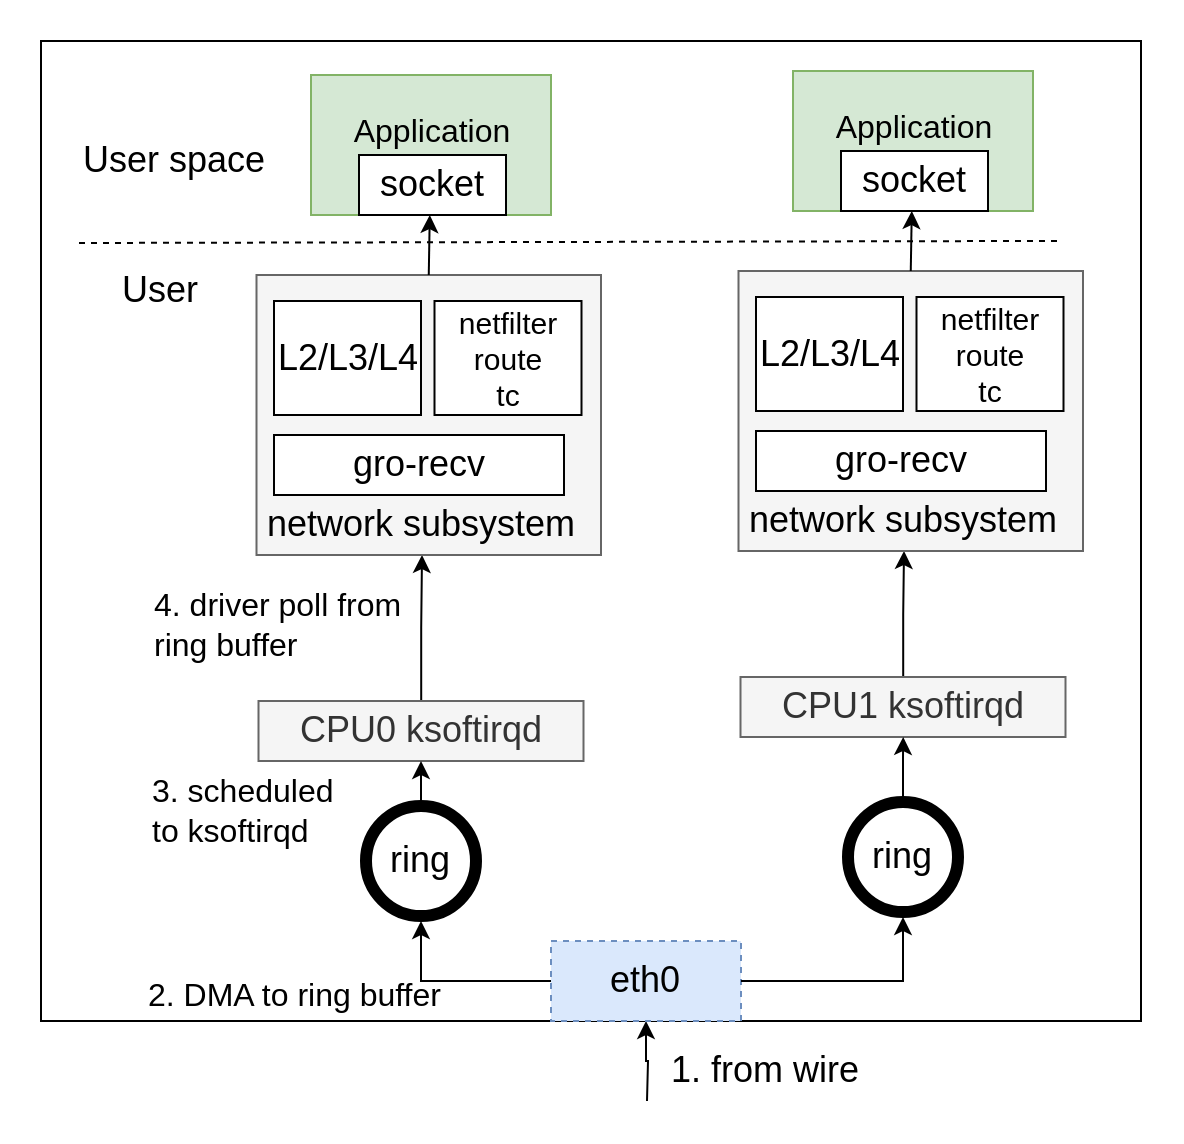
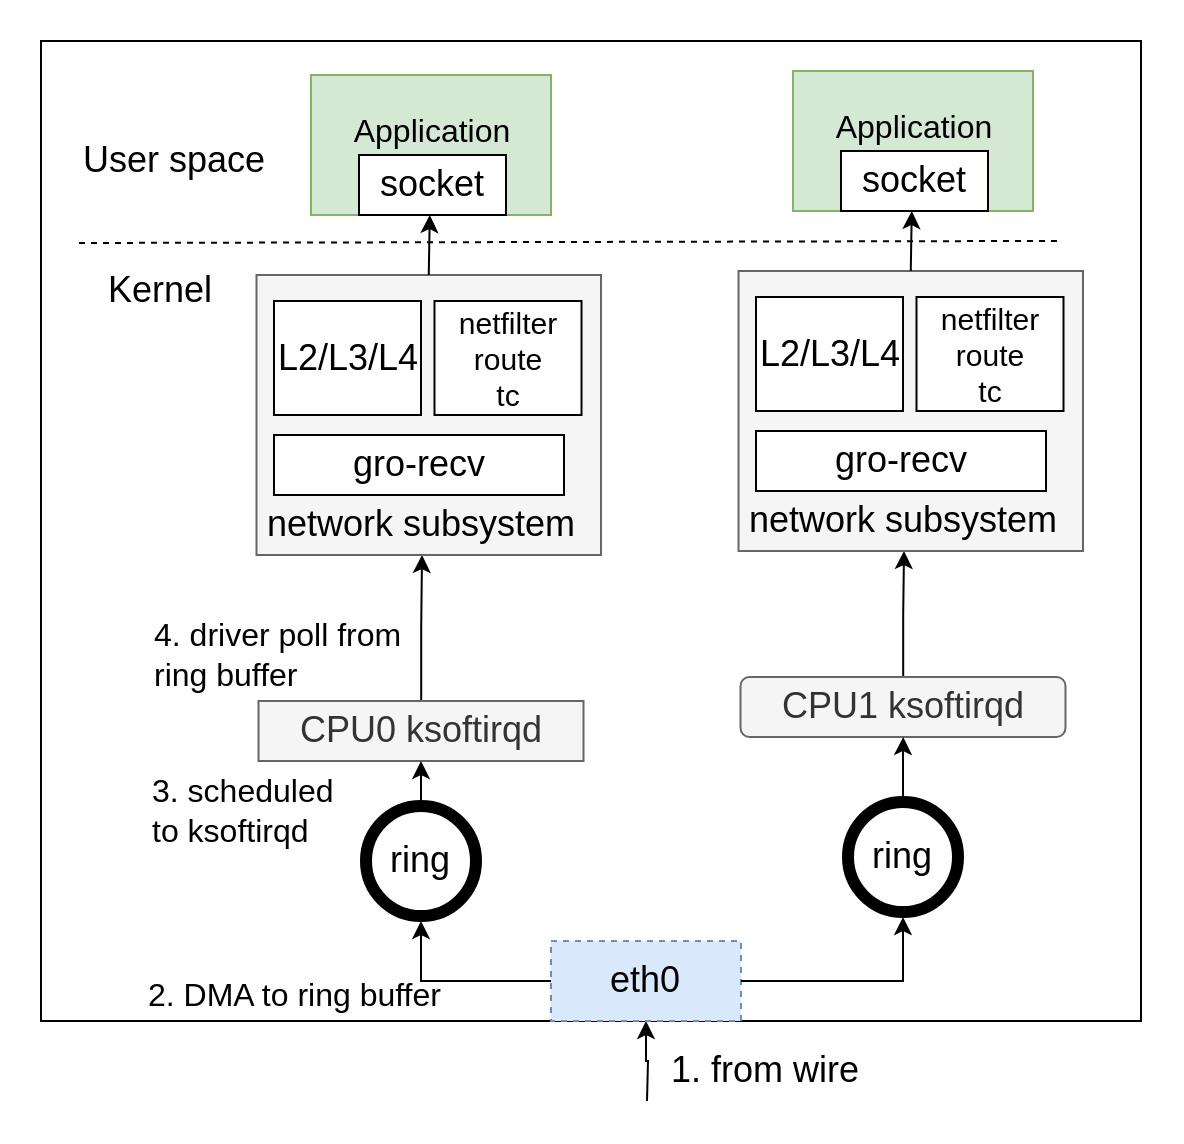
(161, 291) -> (161, 291)
(293, 625) -> (293, 655)
(903, 707) -> (903, 707)
